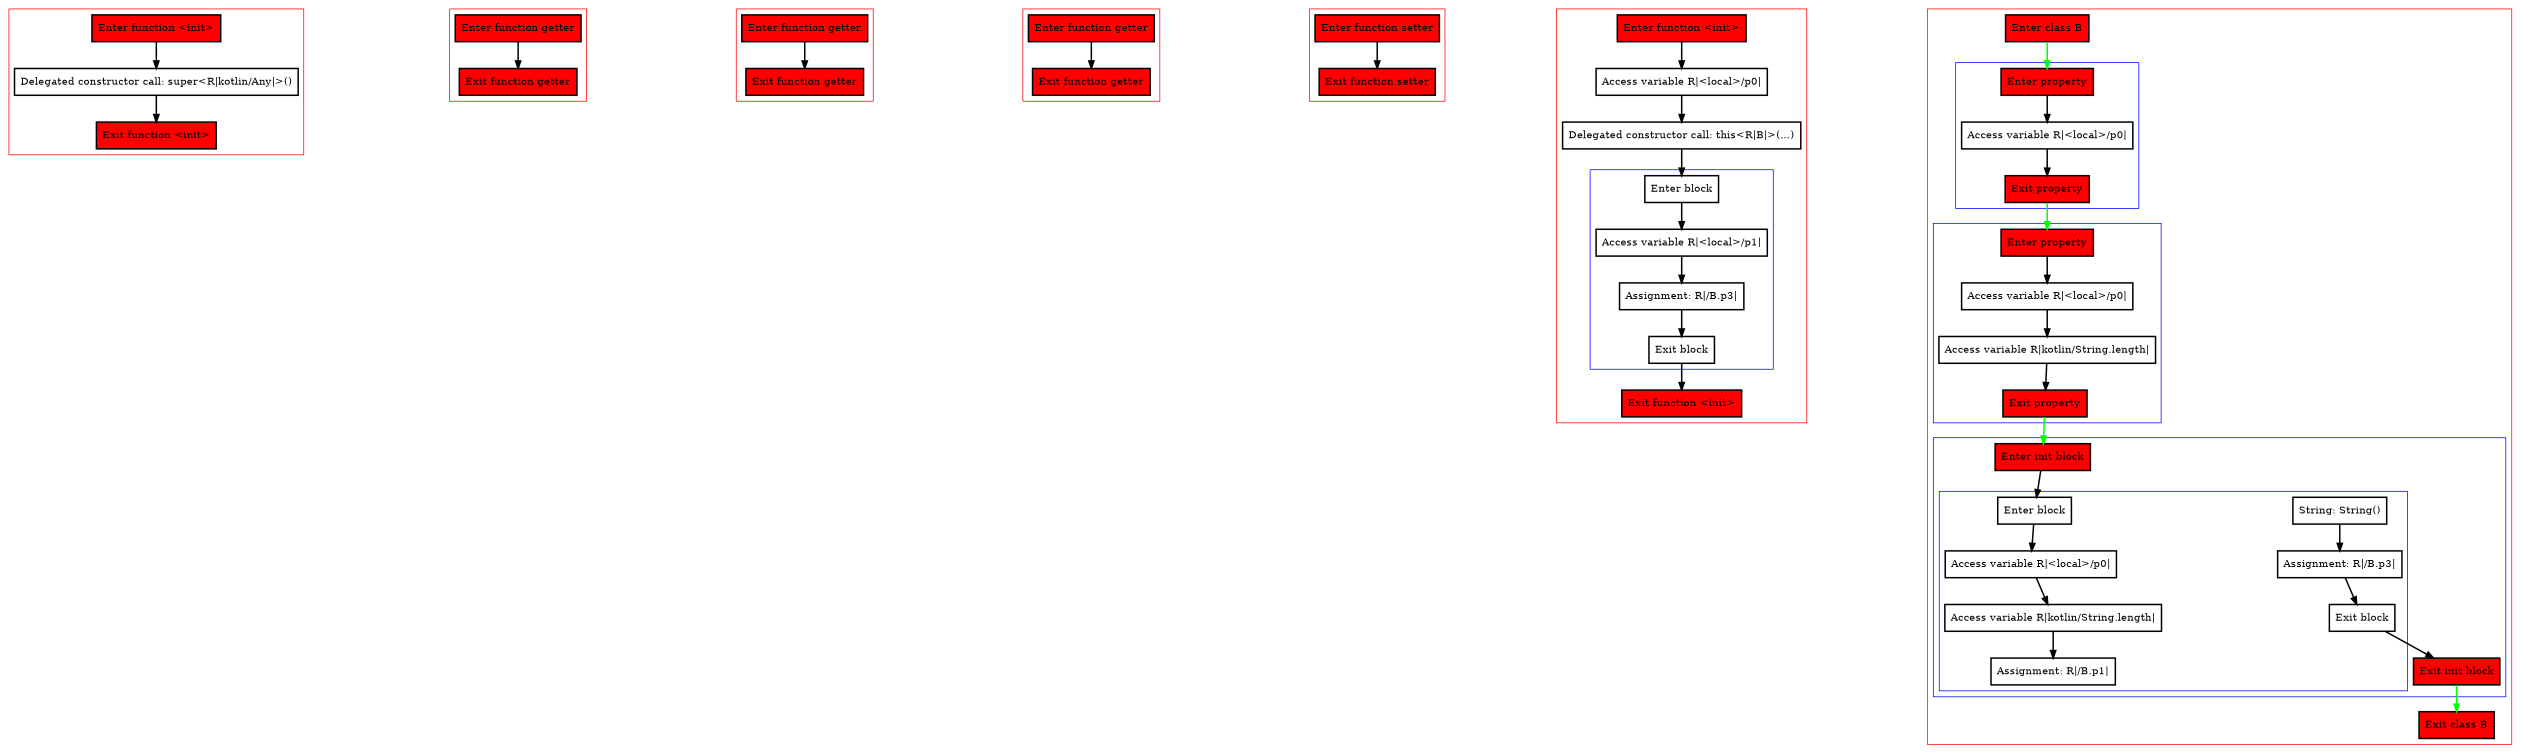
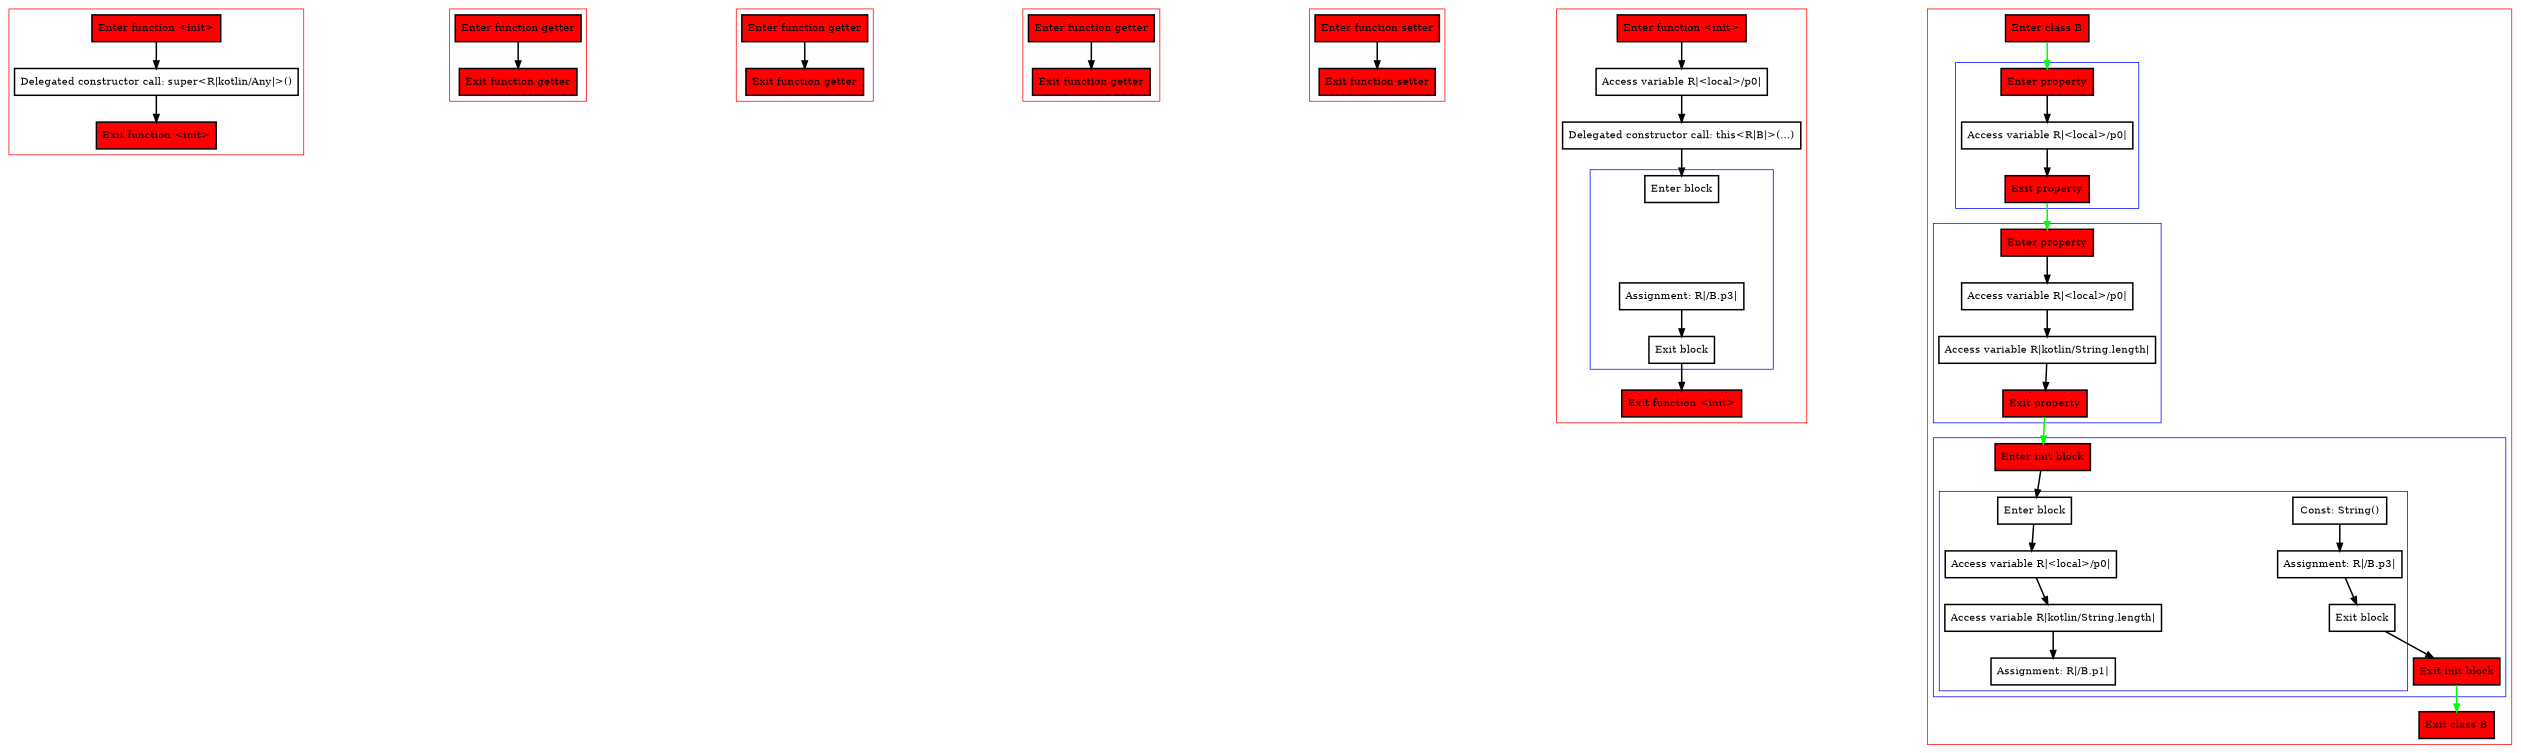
(1682, 243) -> none
(2340, 511) -> (2340, 511)
